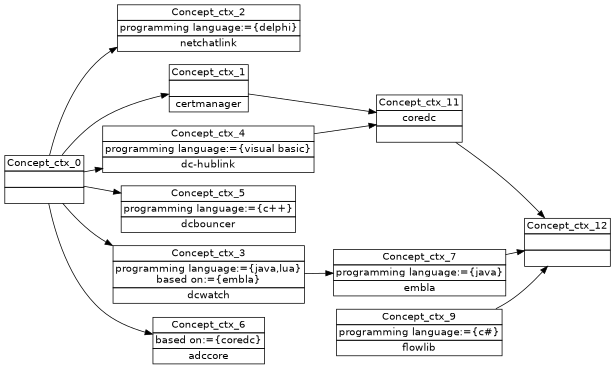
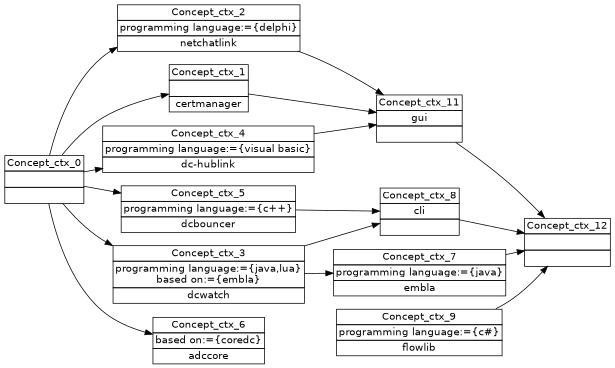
none -> (338, 69)
(419, 118) -> (419, 118)
none -> (419, 212)
